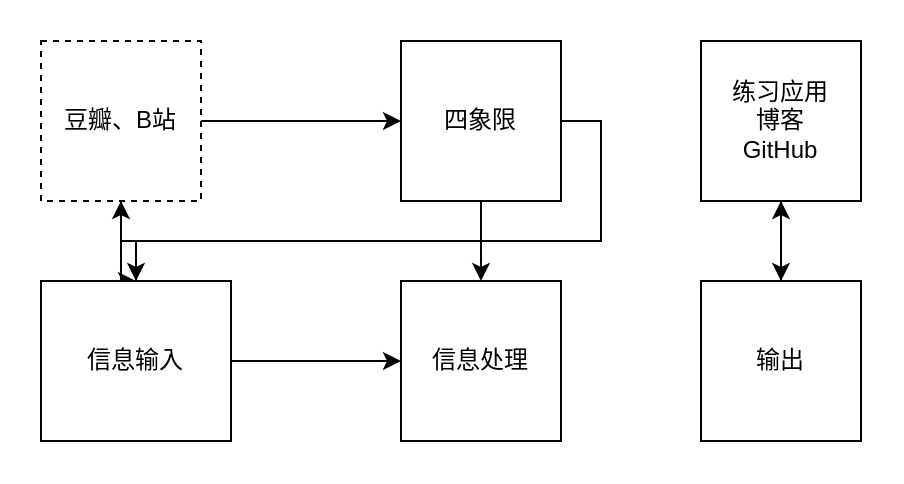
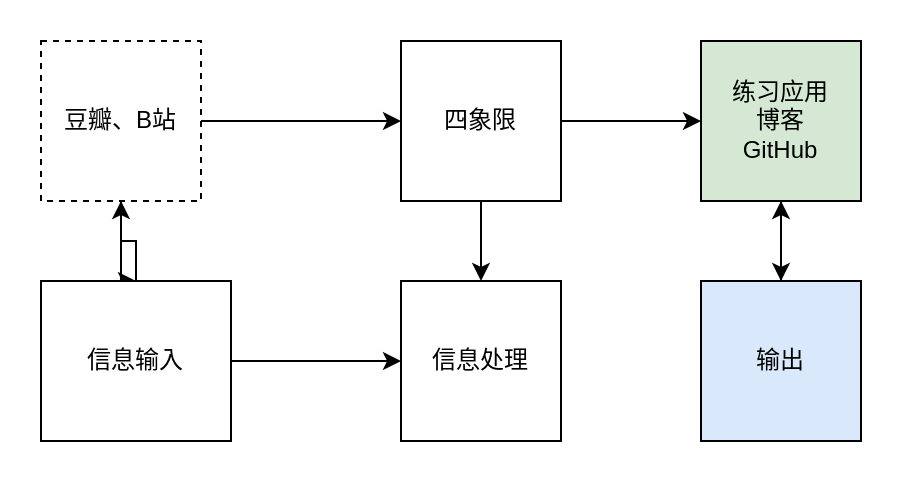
(781, 121) -> (781, 121)
(432, 241) -> (643, 121)
(781, 361) -> (781, 361)
